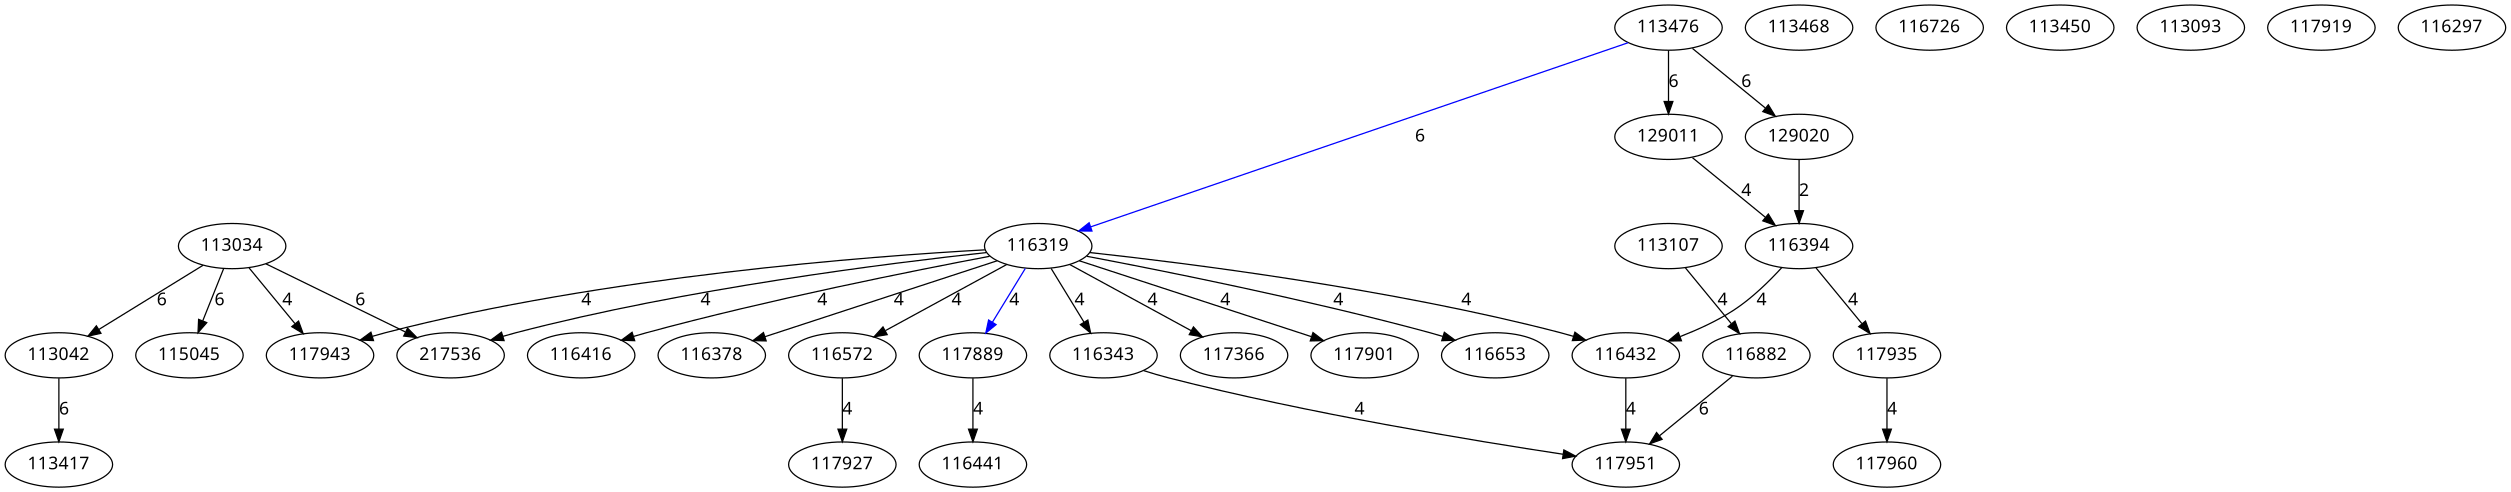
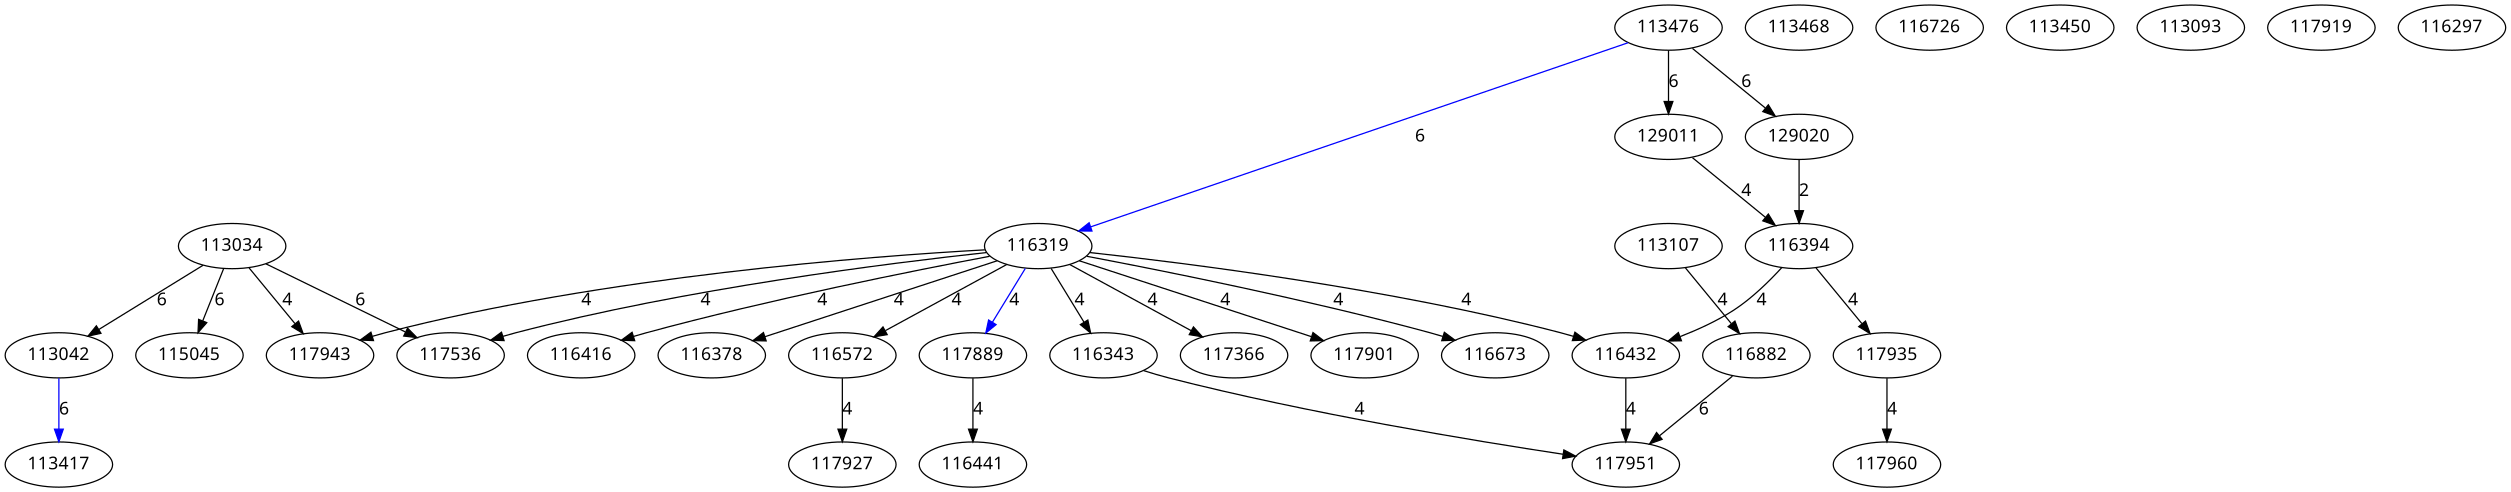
(451, 355) -> (451, 355)
(1495, 355) -> (1495, 355)
(59, 404) -> (59, 404)
